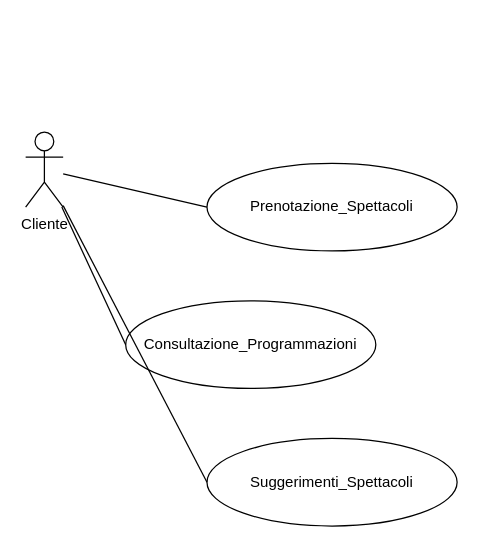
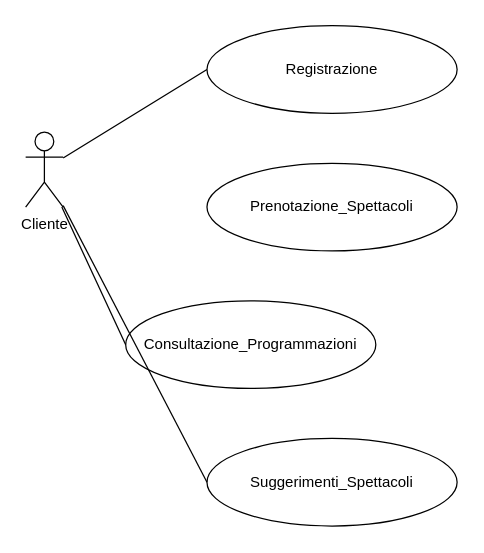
none -> (332, 69)
none -> (136, 113)
(135, 190) -> none
